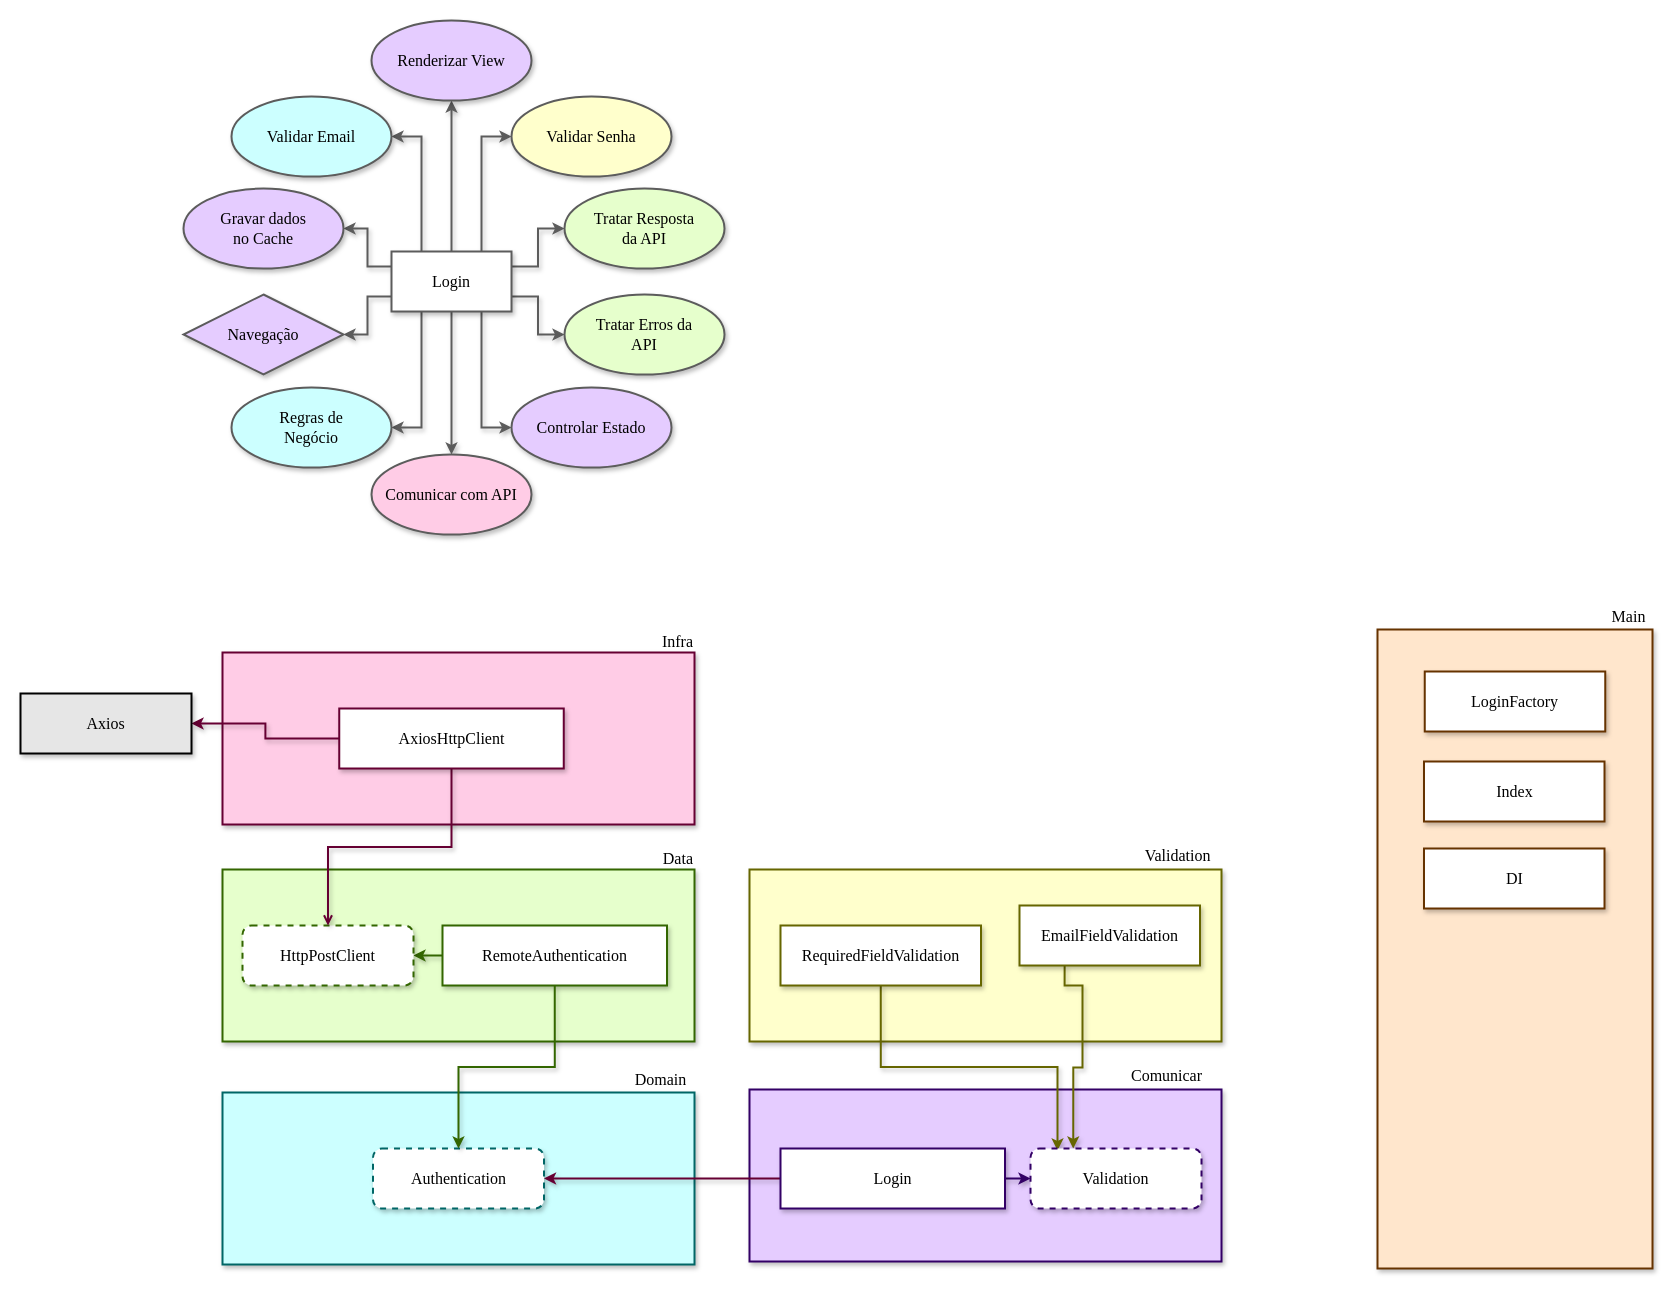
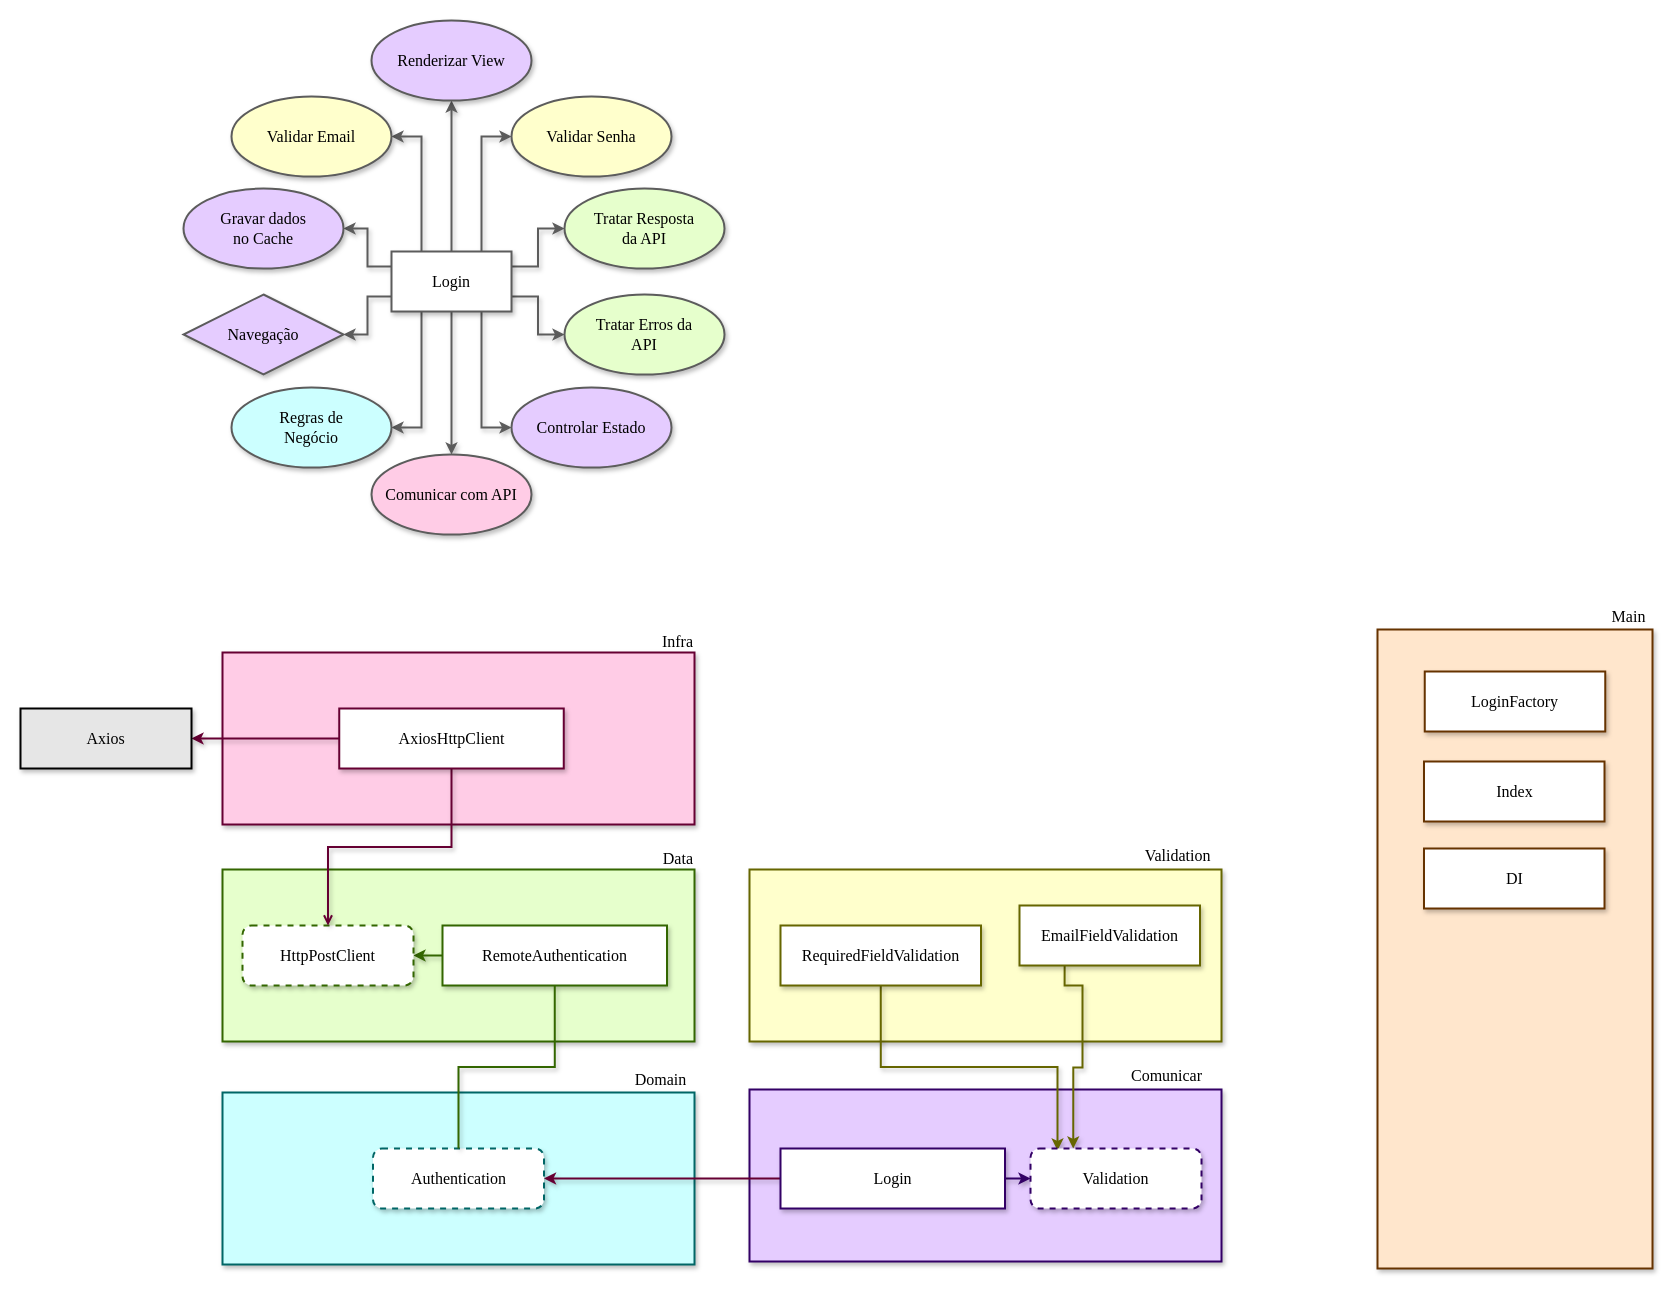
(312, 137) -> (312, 137)
(106, 724) -> (106, 739)
(459, 1138) -> (459, 1141)
